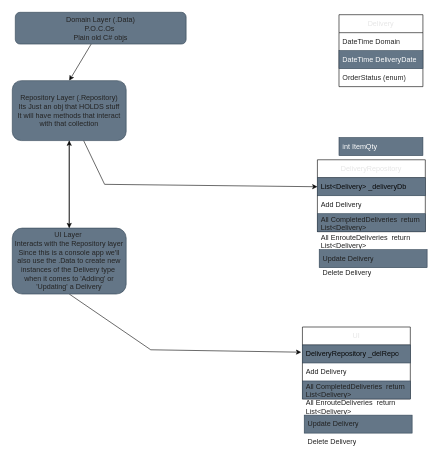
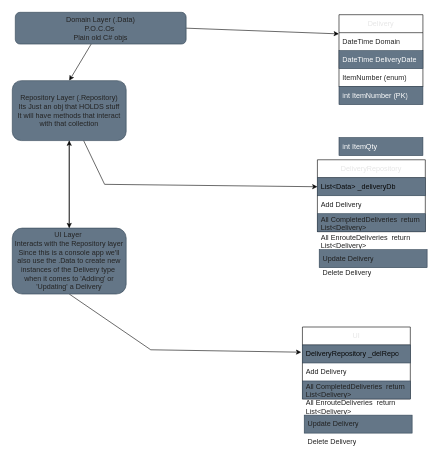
none -> (328, 34)
(378, 78) -> (376, 78)
none -> (381, 96)
(368, 187) -> (362, 187)
